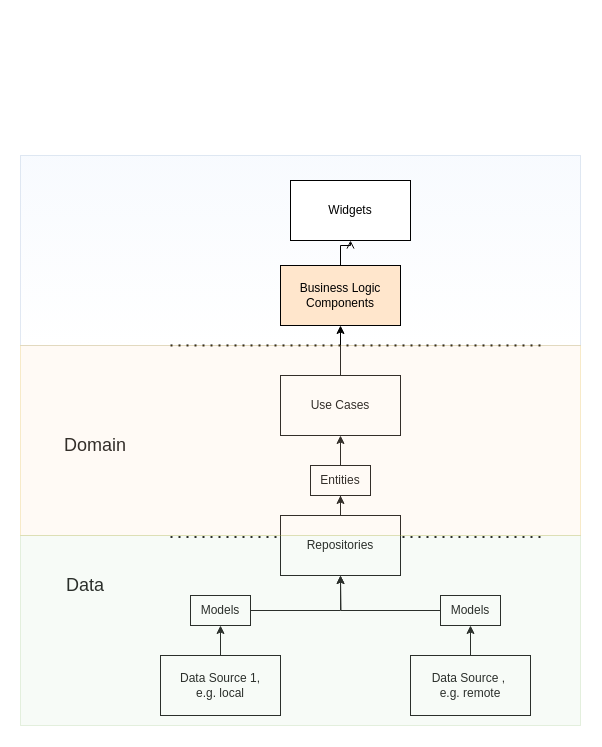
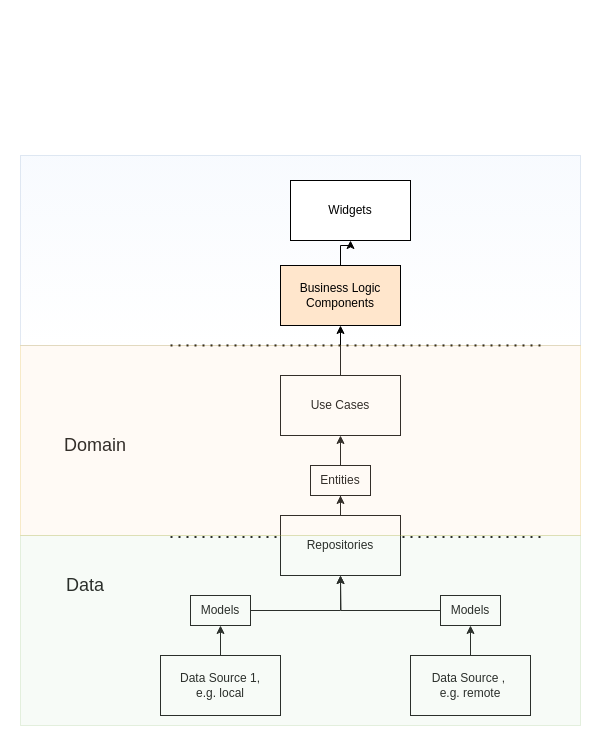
(349, 246) -> (349, 246)
